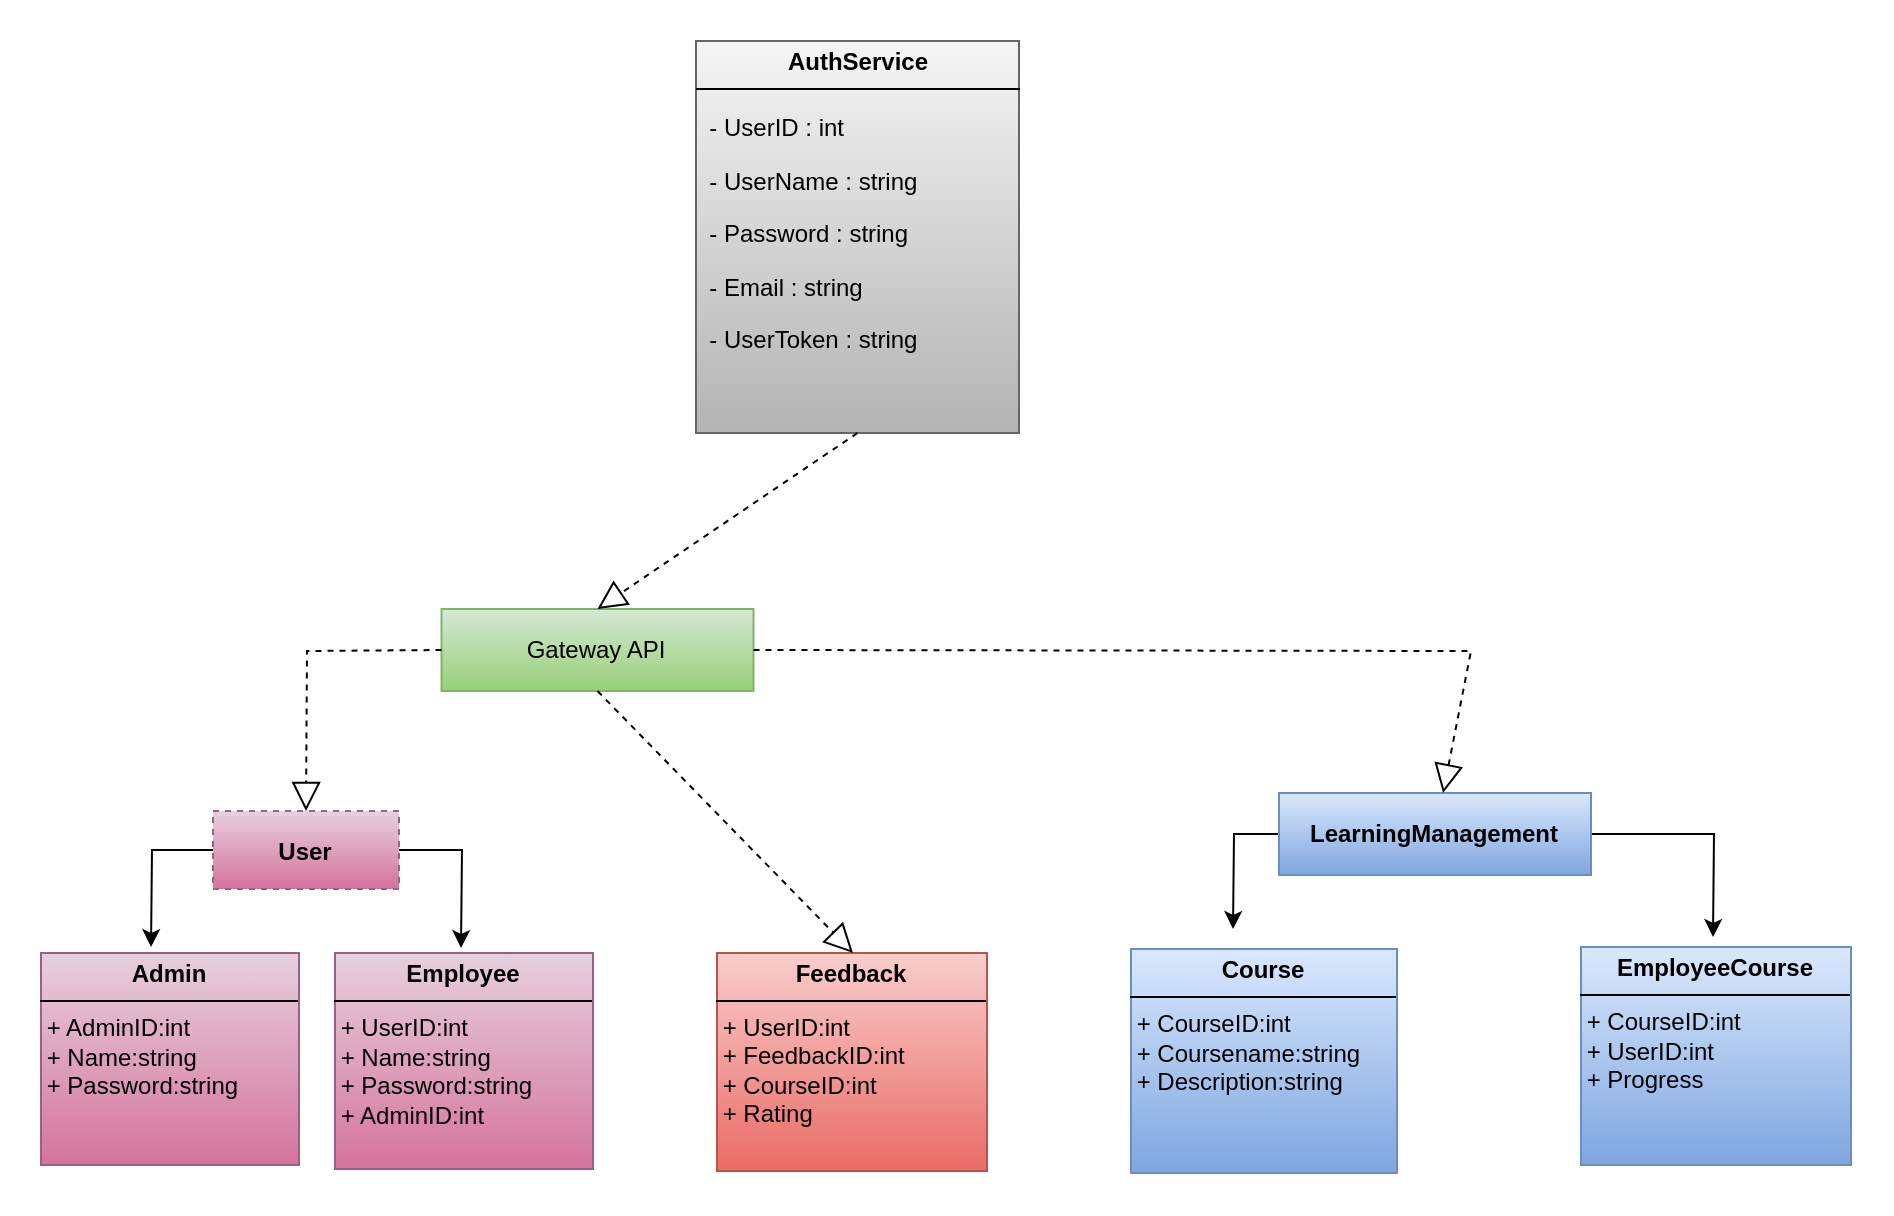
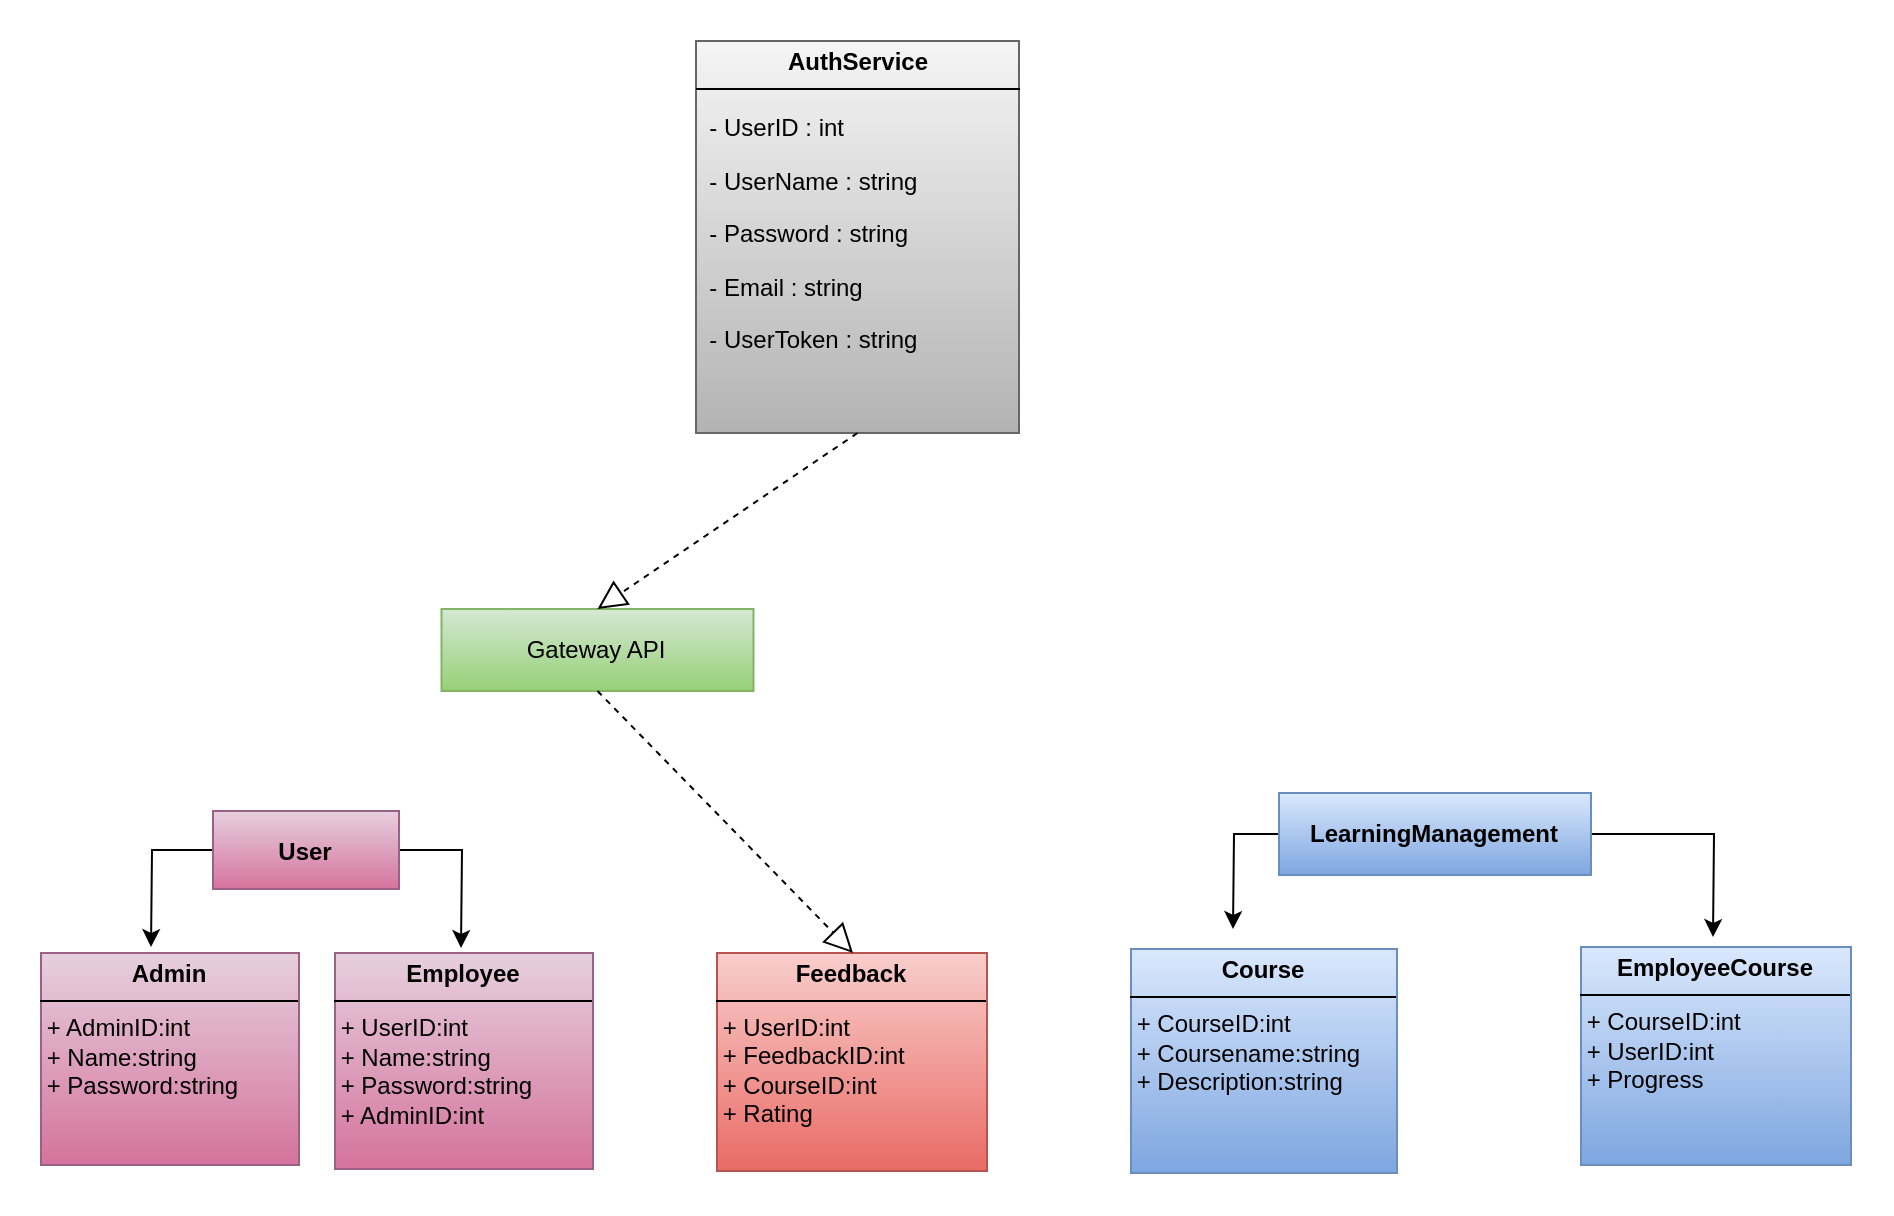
(309, 651) -> none
(1171, 651) -> none
(306, 850) -> (306, 850)
